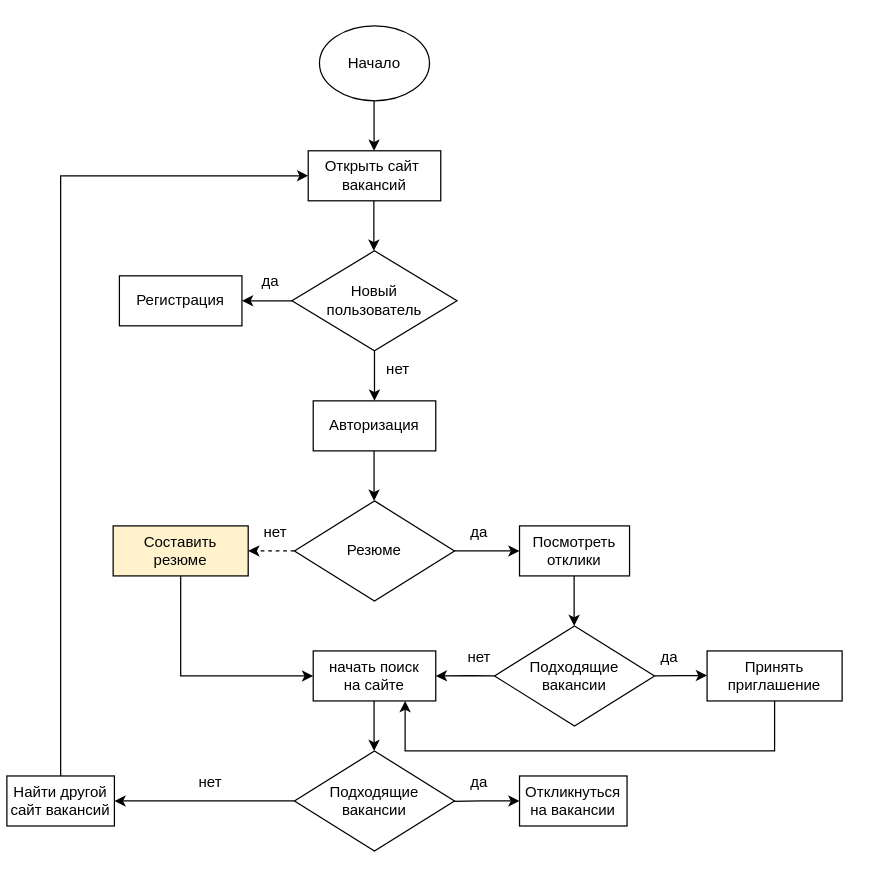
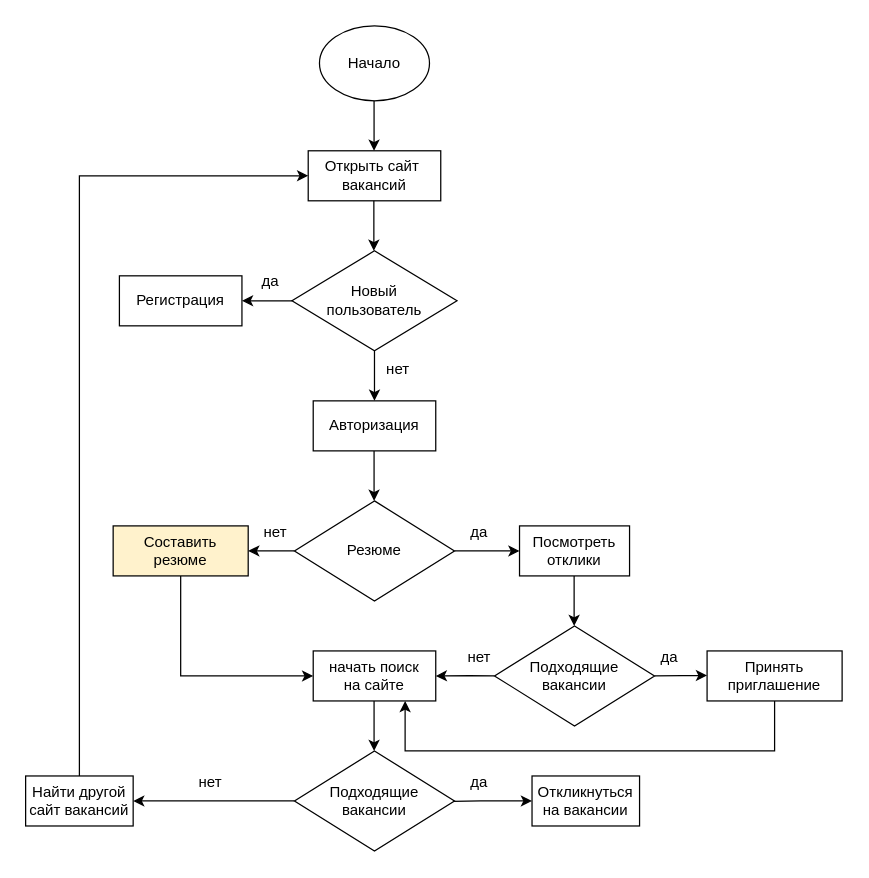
(274, 551) -> (274, 551)
(61, 801) -> (79, 801)
(573, 801) -> (586, 801)
